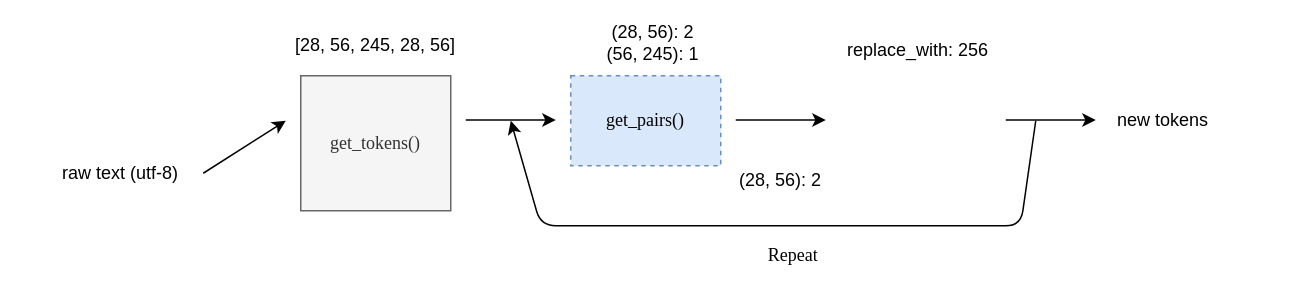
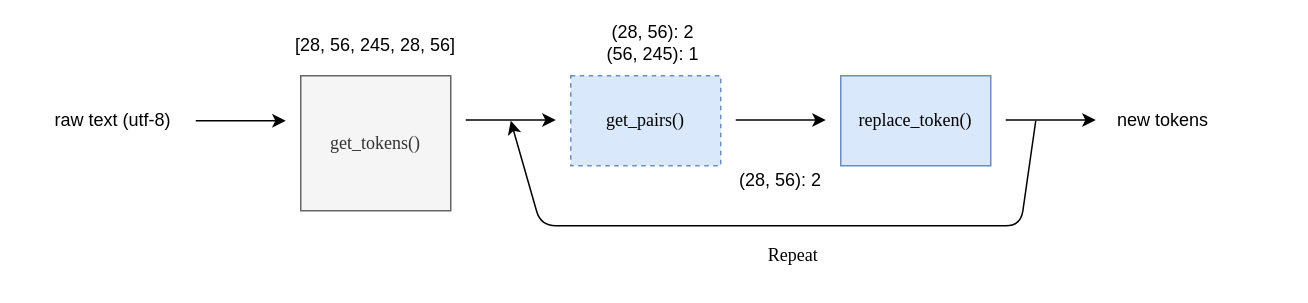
(916, 50) -> none
none -> (916, 121)
(121, 173) -> (113, 121)
